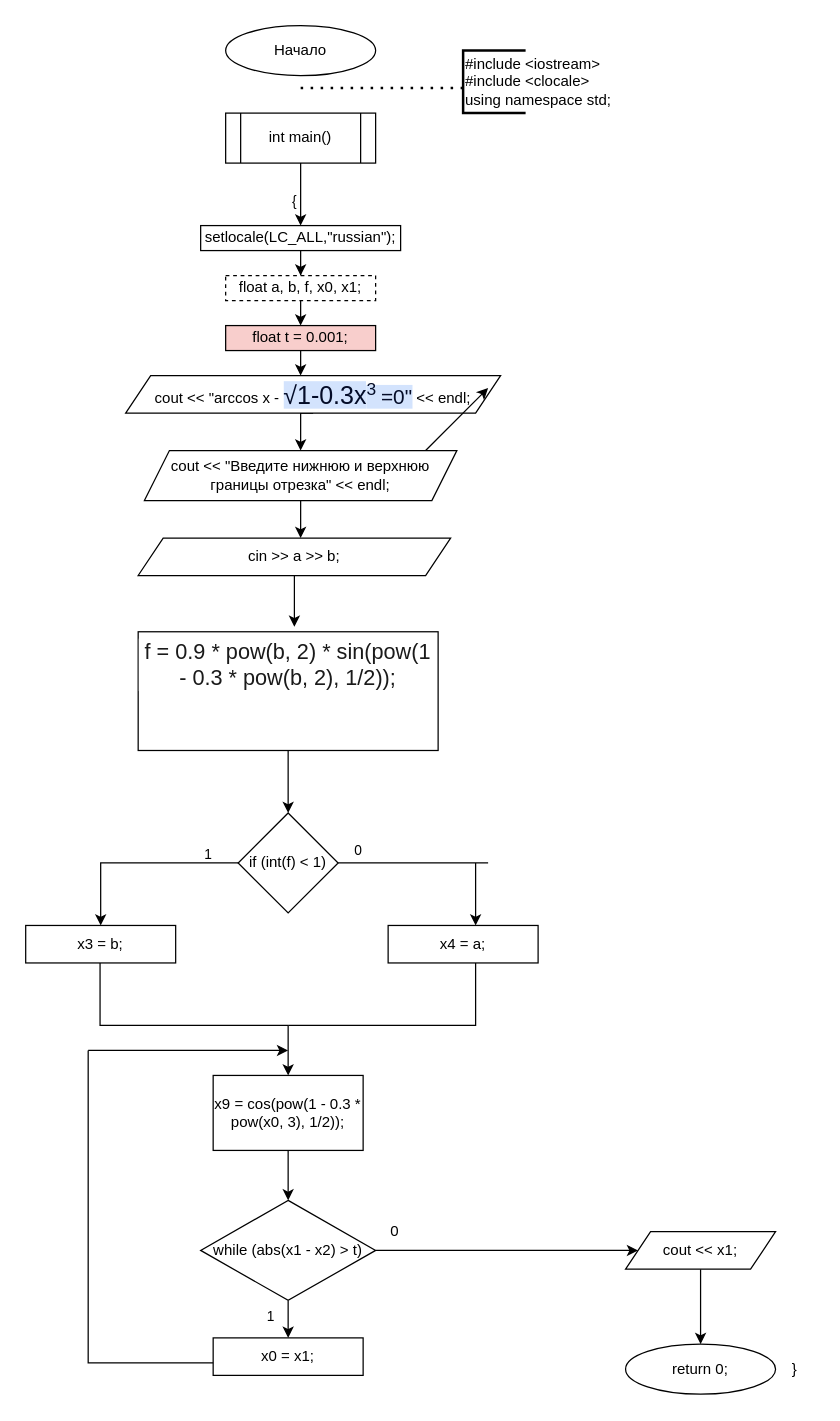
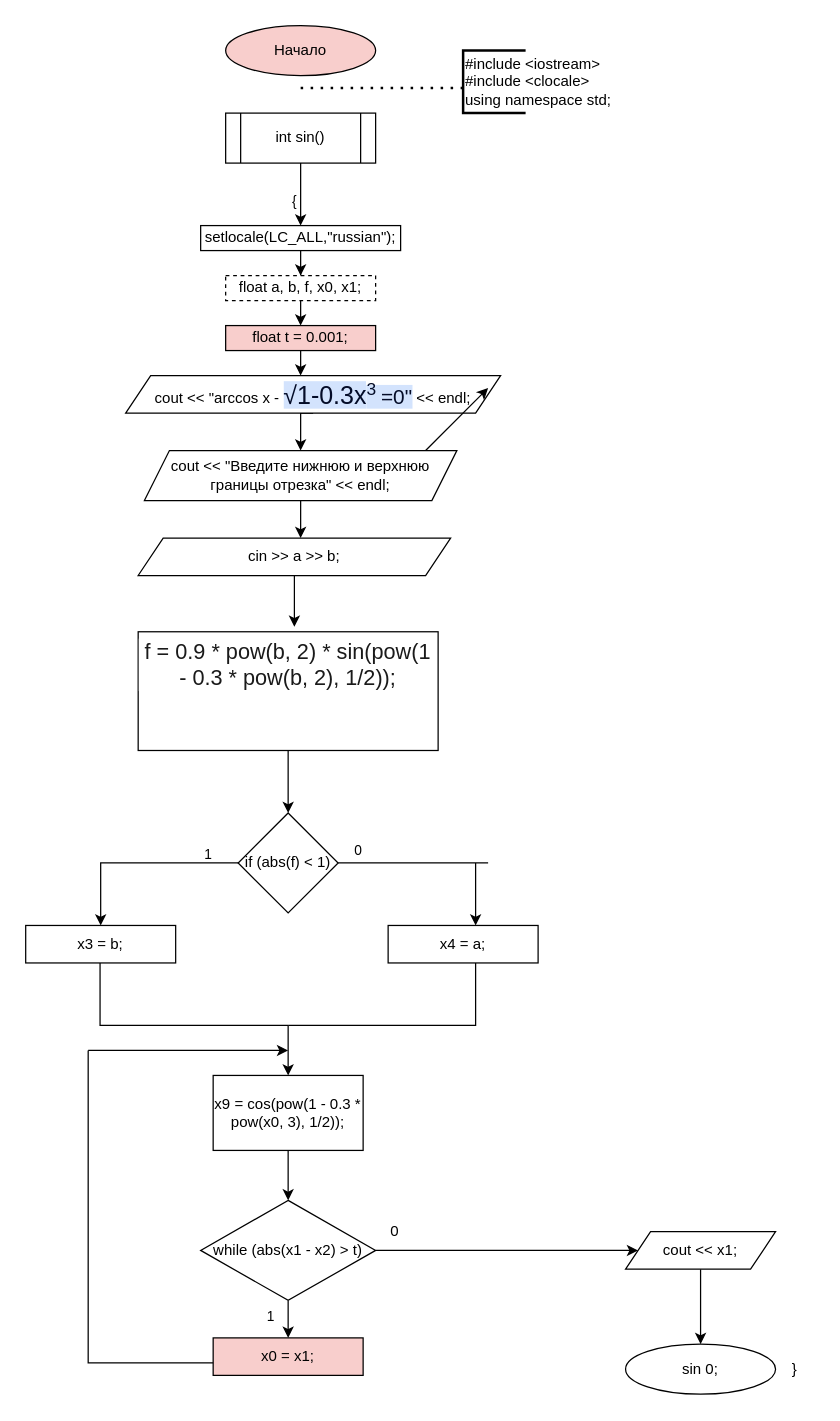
(301, 51) -> (301, 51)
(301, 138) -> (301, 138)
(288, 863) -> (288, 863)
(288, 1357) -> (288, 1357)
(701, 1369) -> (701, 1369)
